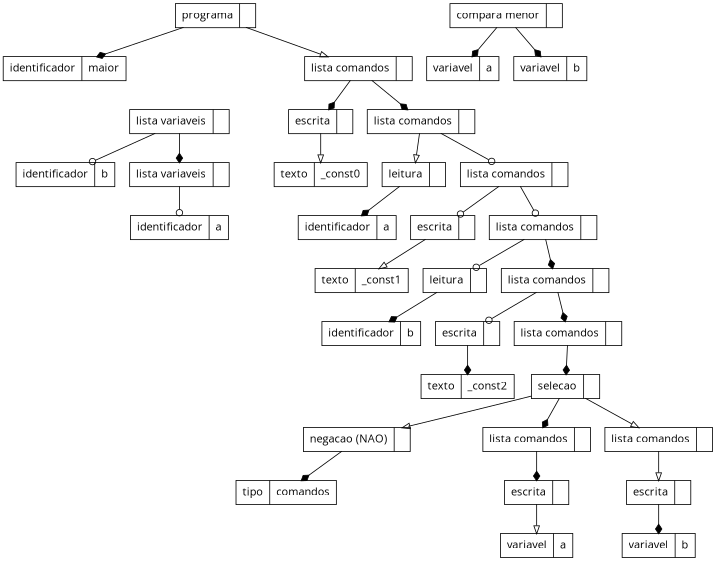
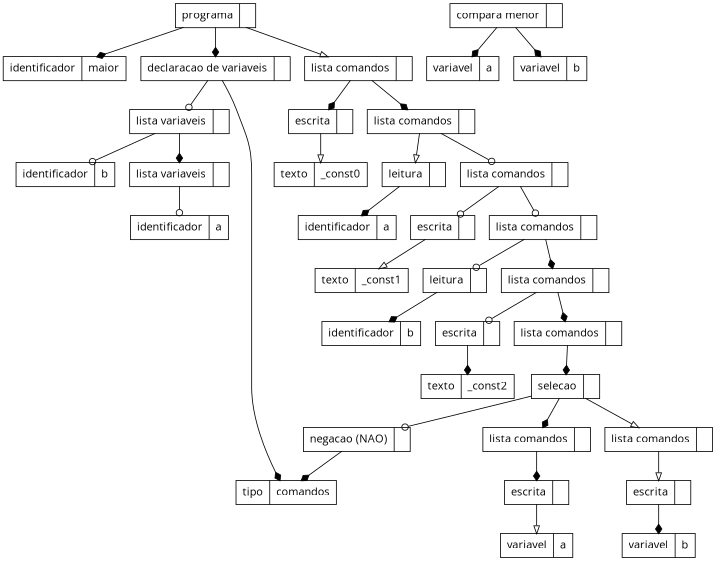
none -> (216, 69)
(470, 411) -> (470, 411)
